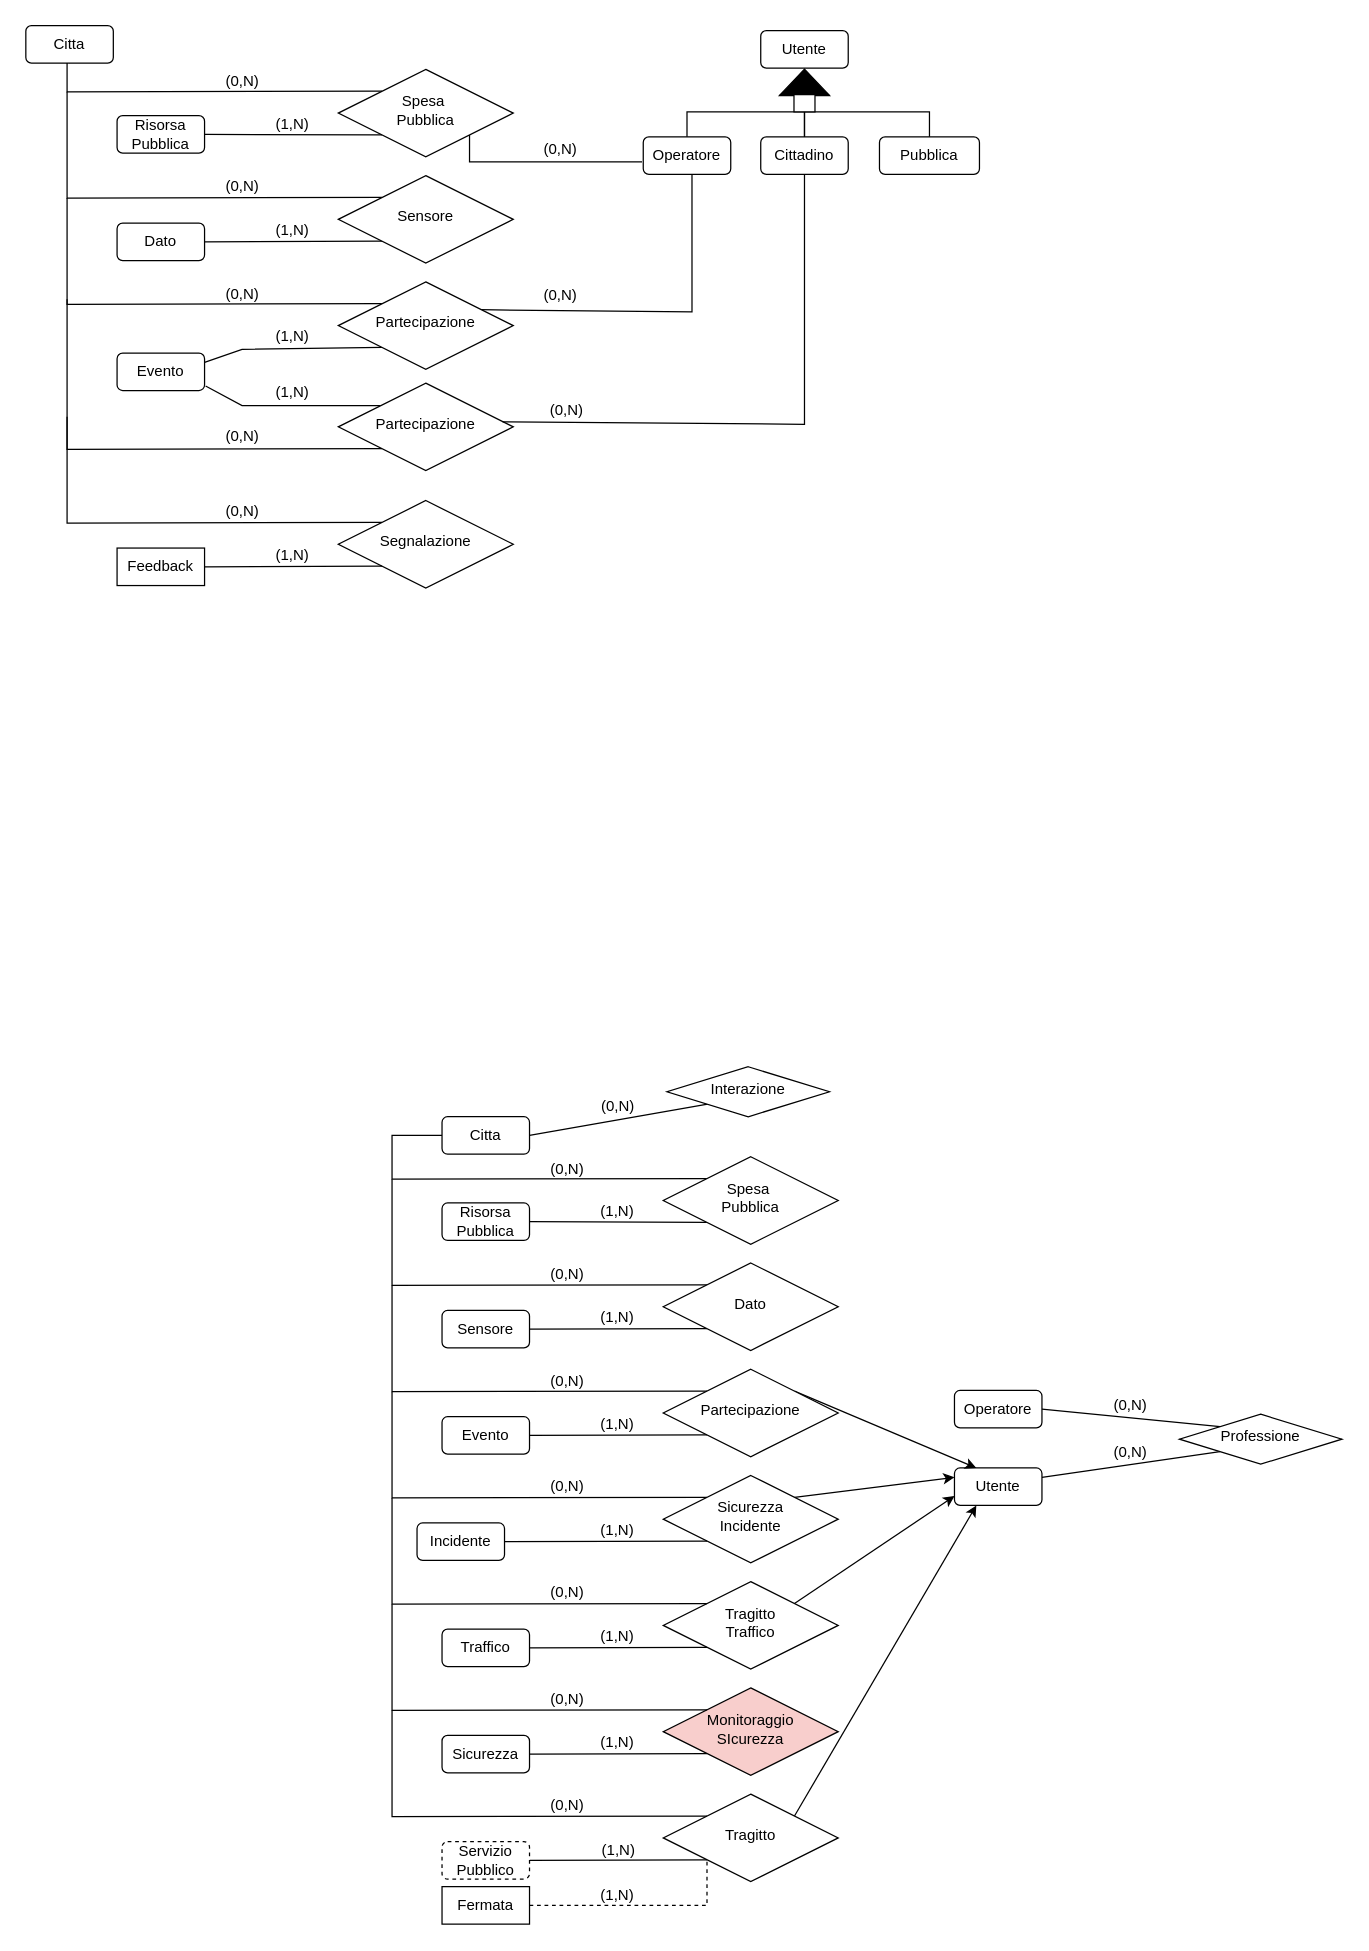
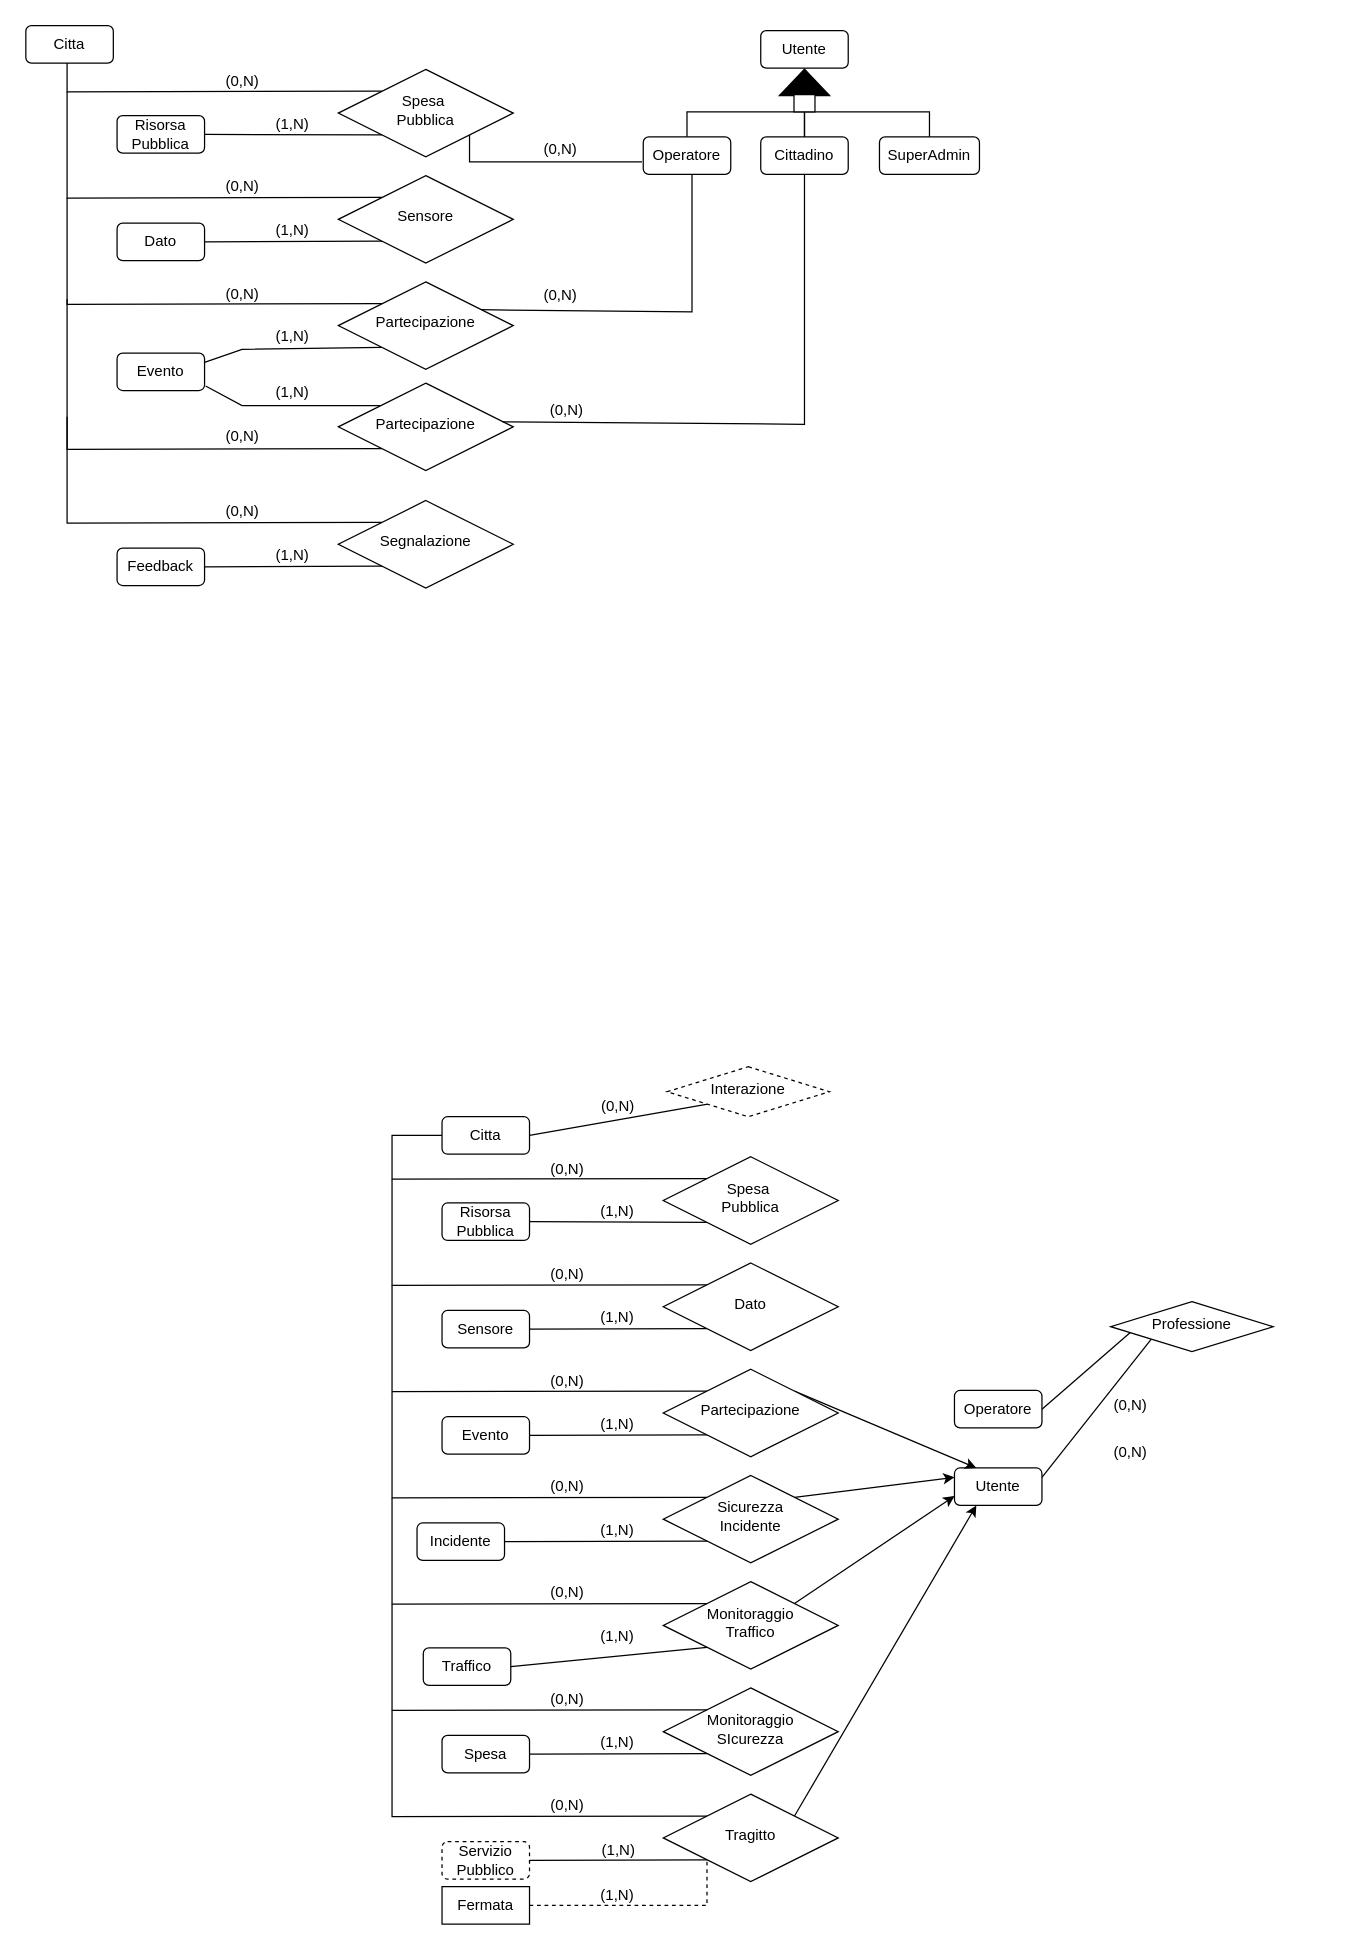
(929, 156) -> (929, 156)
(161, 567) -> (161, 567)
(748, 1092) -> (748, 1092)
(1261, 1439) -> (1192, 1327)
(751, 1623) -> (751, 1623)
(486, 1648) -> (467, 1667)
(751, 1732) -> (751, 1732)
(486, 1754) -> (486, 1754)
